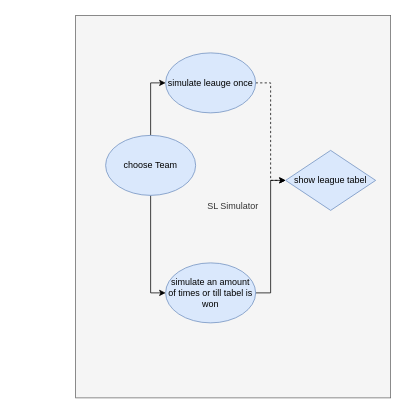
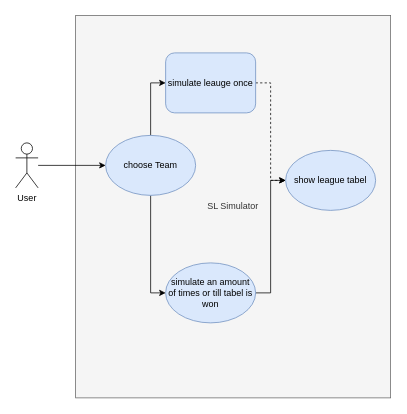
(210, 83) -> (210, 83)
none -> (27, 165)
none -> (69, 165)
(330, 180) -> (330, 180)
